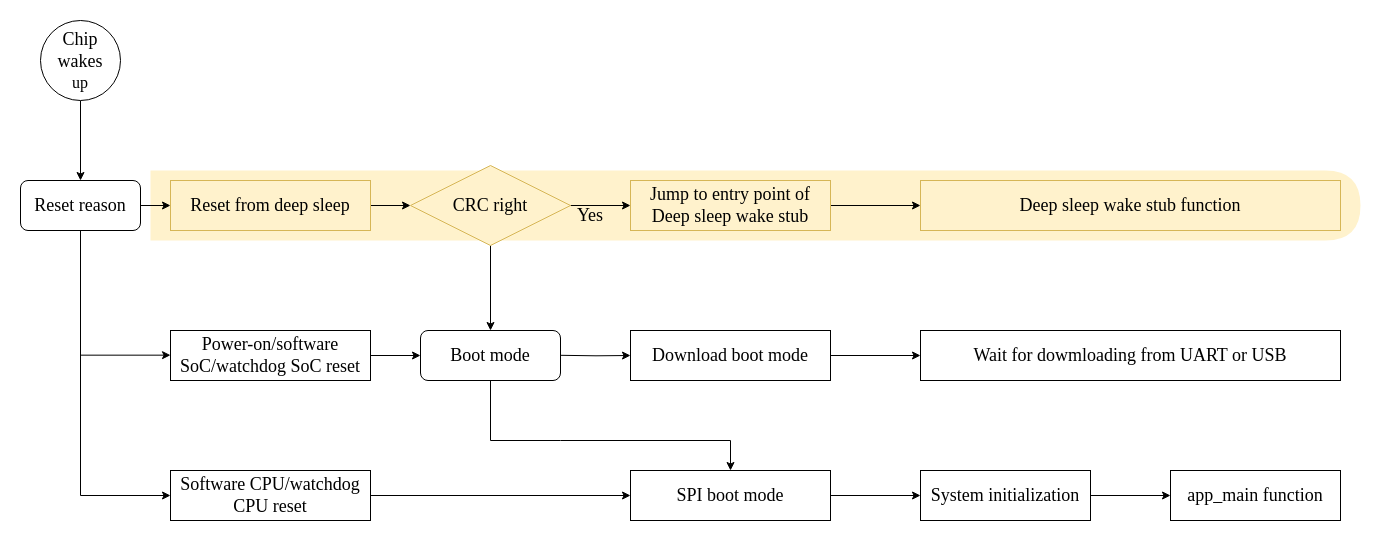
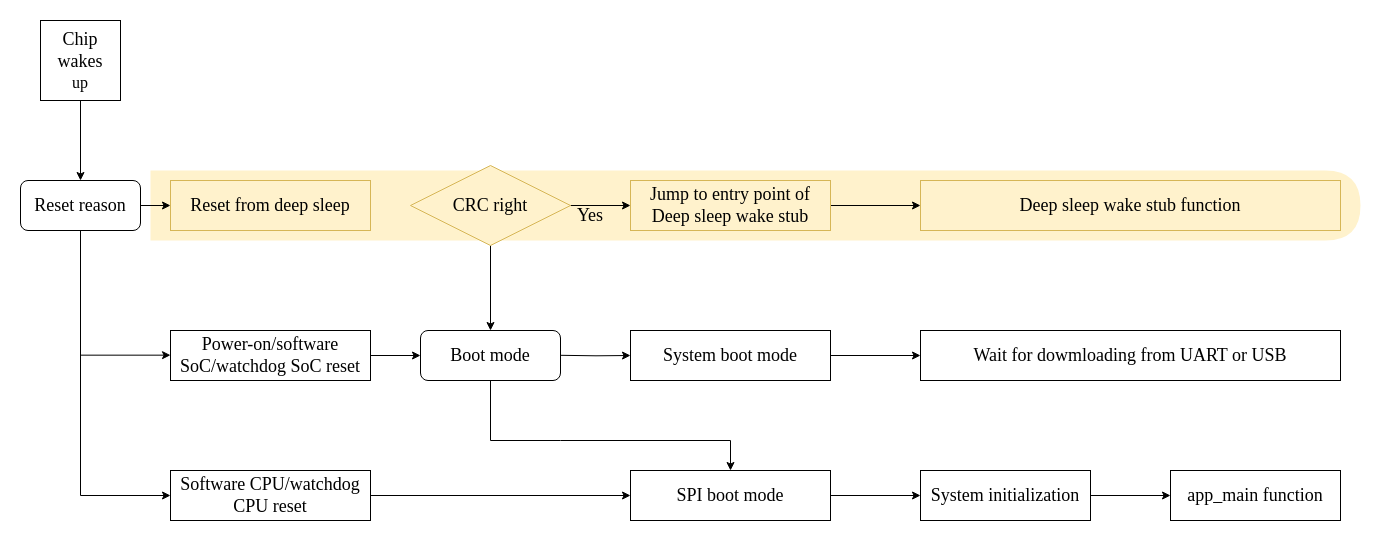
(81, 61) -> (81, 61)
(387, 206) -> none
(731, 356) -> (731, 356)
